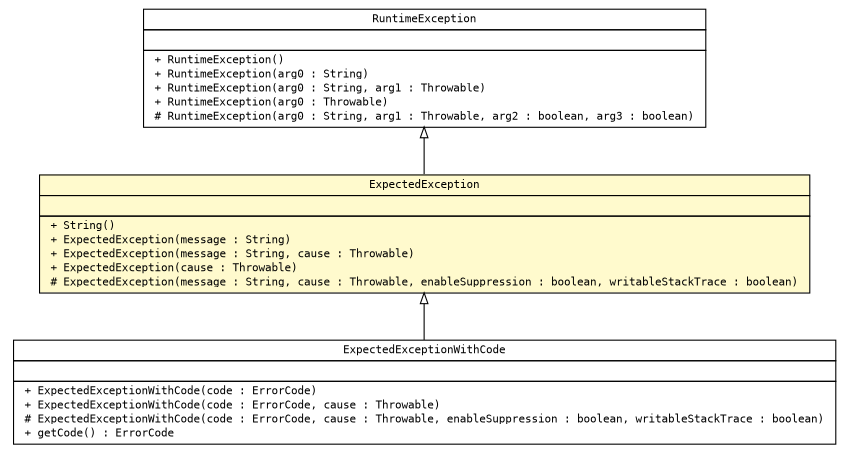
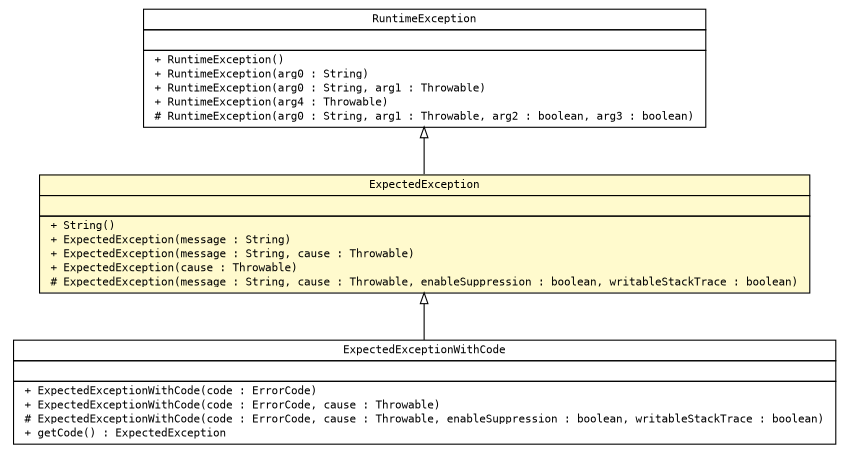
(272, 102) -> (272, 102)
(100, 433) -> (126, 433)
